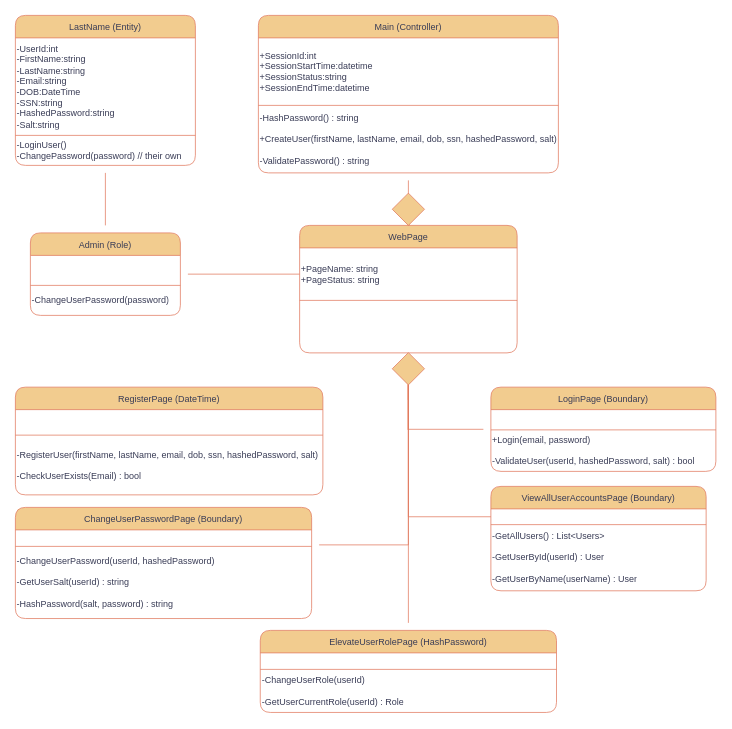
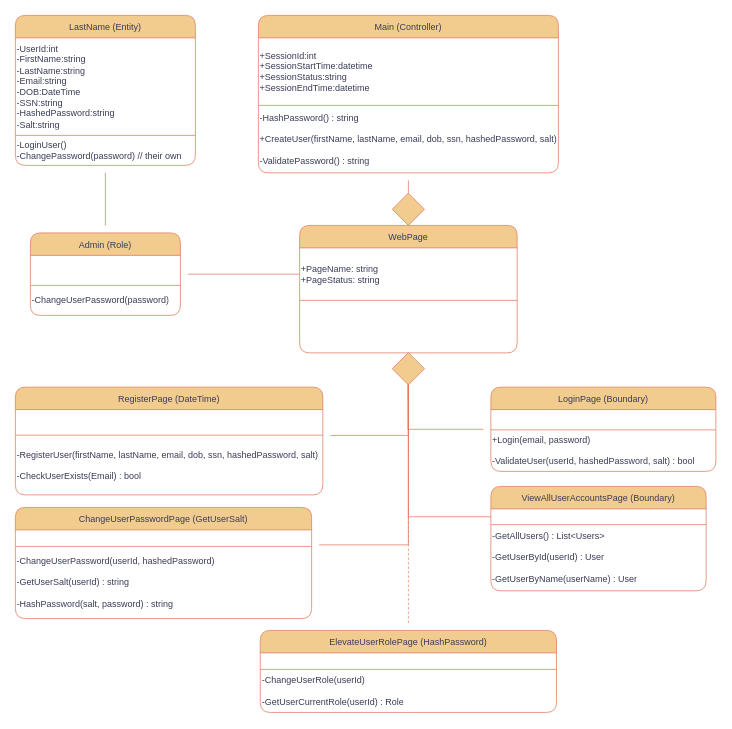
none -> (368, 435)
(163, 519) -> (163, 519)
(408, 584) -> (408, 584)
